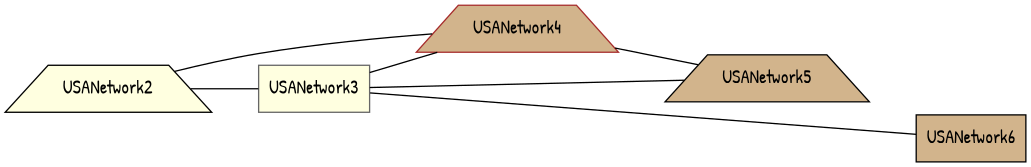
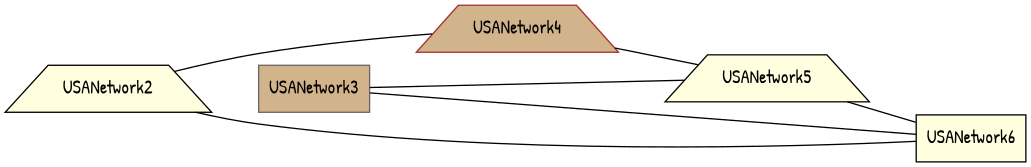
(403, 62) -> none
(767, 78) -> (767, 78)
(224, 89) -> (555, 145)
(314, 89) -> (314, 89)
none -> (882, 112)
(971, 138) -> (971, 138)
